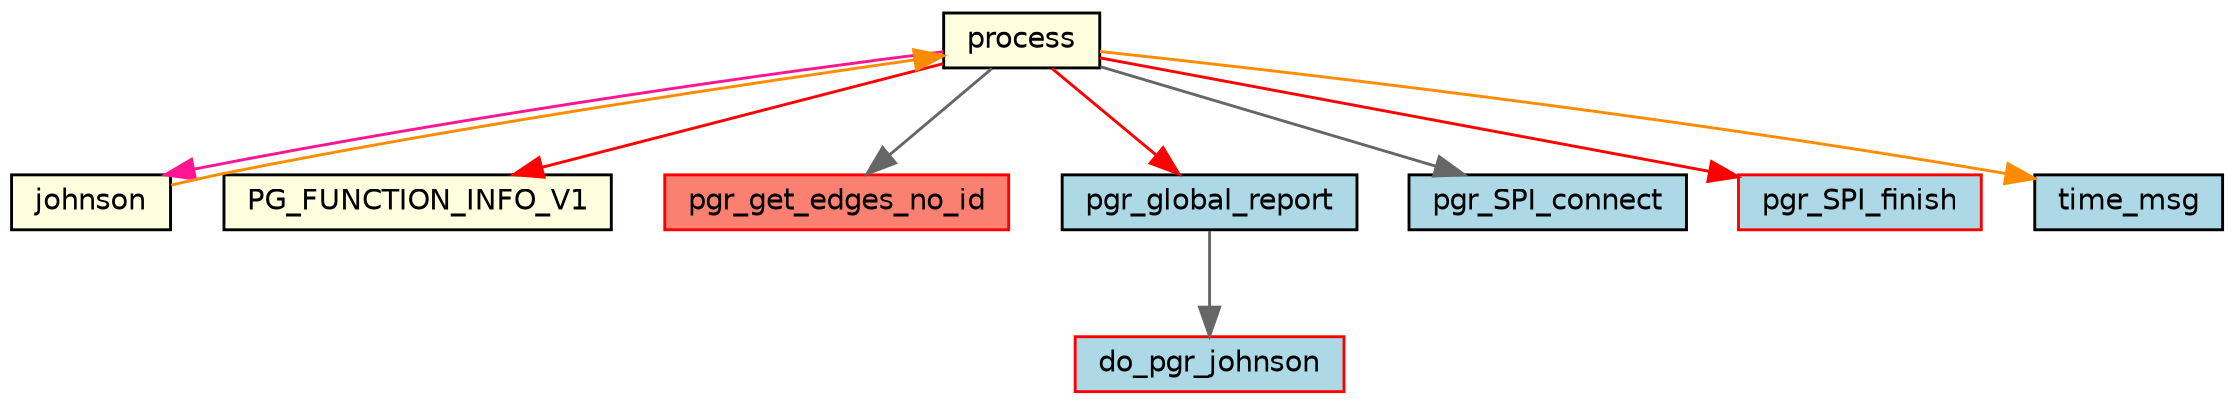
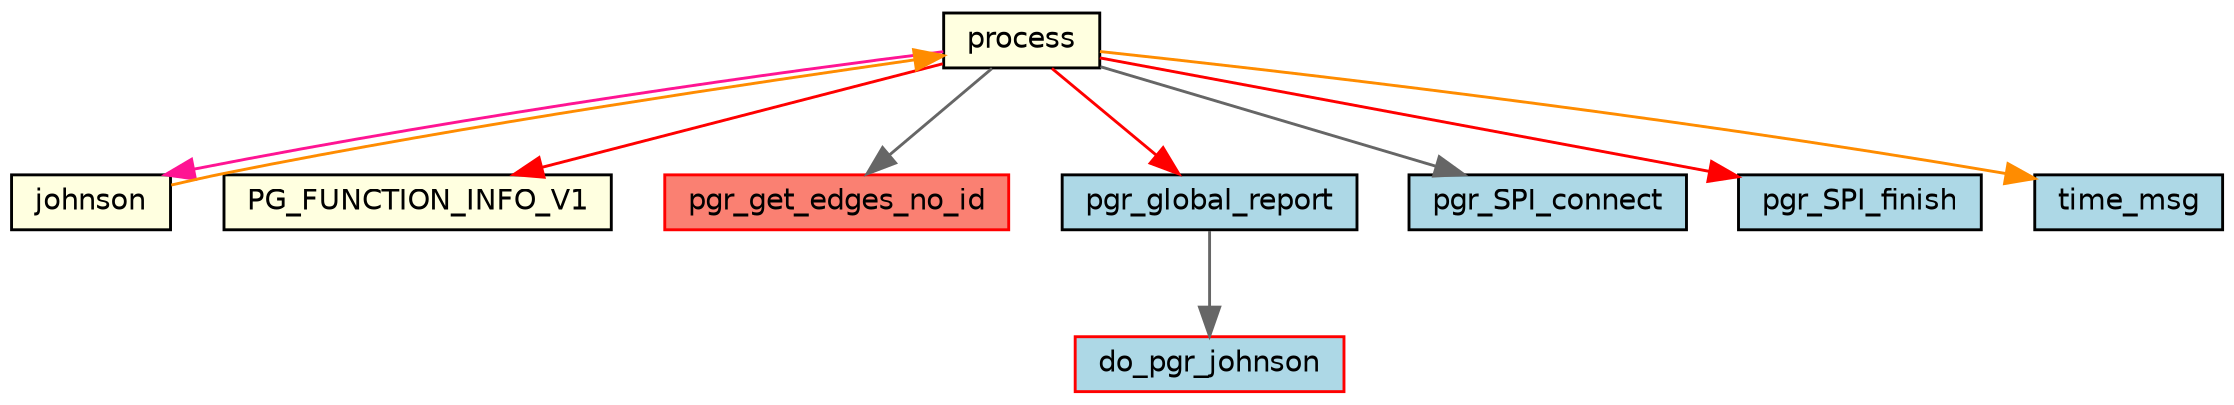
(1860, 202) -> (1860, 202)
